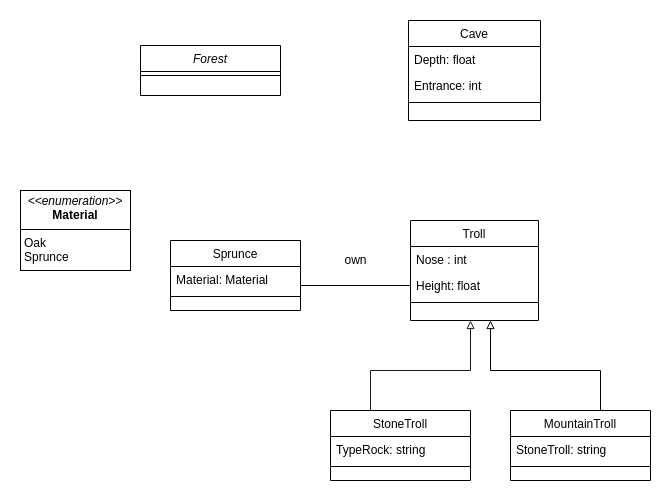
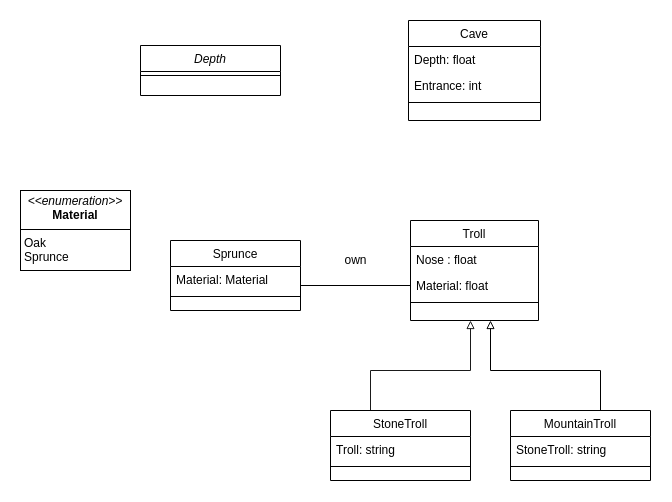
(210, 59) -> (210, 59)
(443, 260) -> (450, 260)
(453, 286) -> (459, 286)
(385, 450) -> (372, 450)
